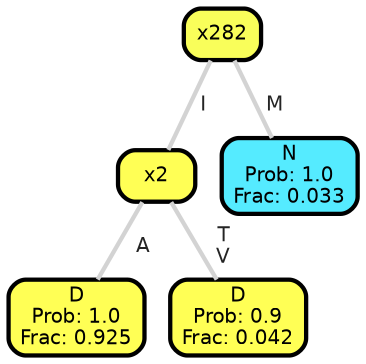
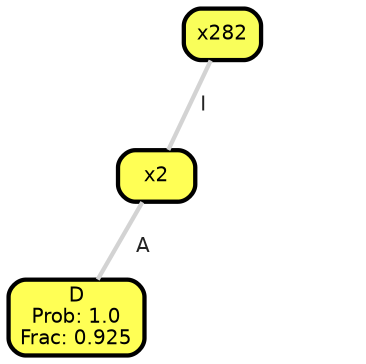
(290, 176) -> none
(238, 318) -> none
